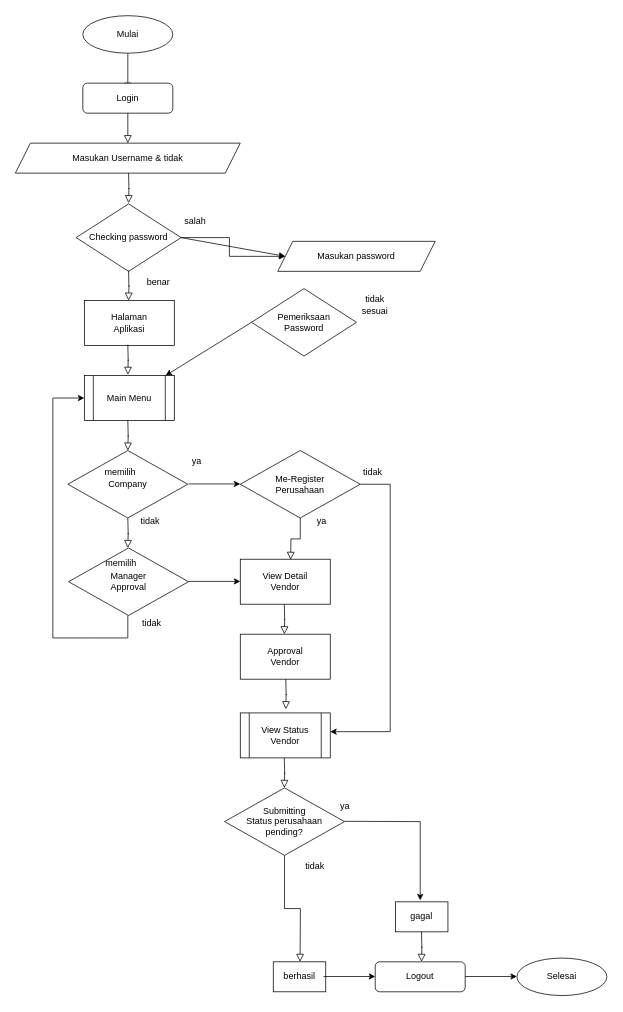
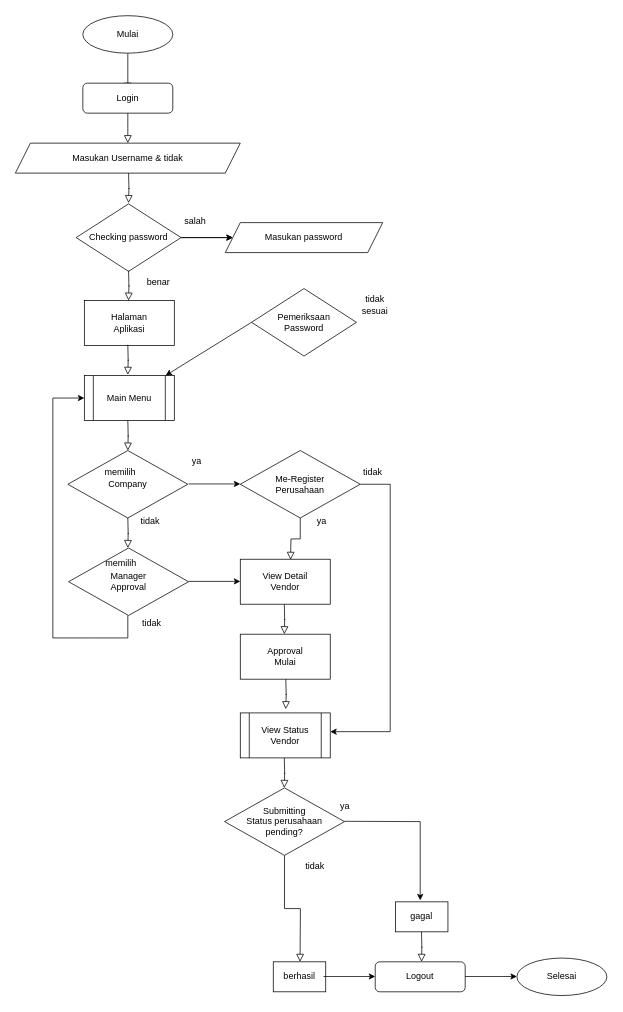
(357, 256) -> (304, 237)
(285, 657) -> (285, 657)
